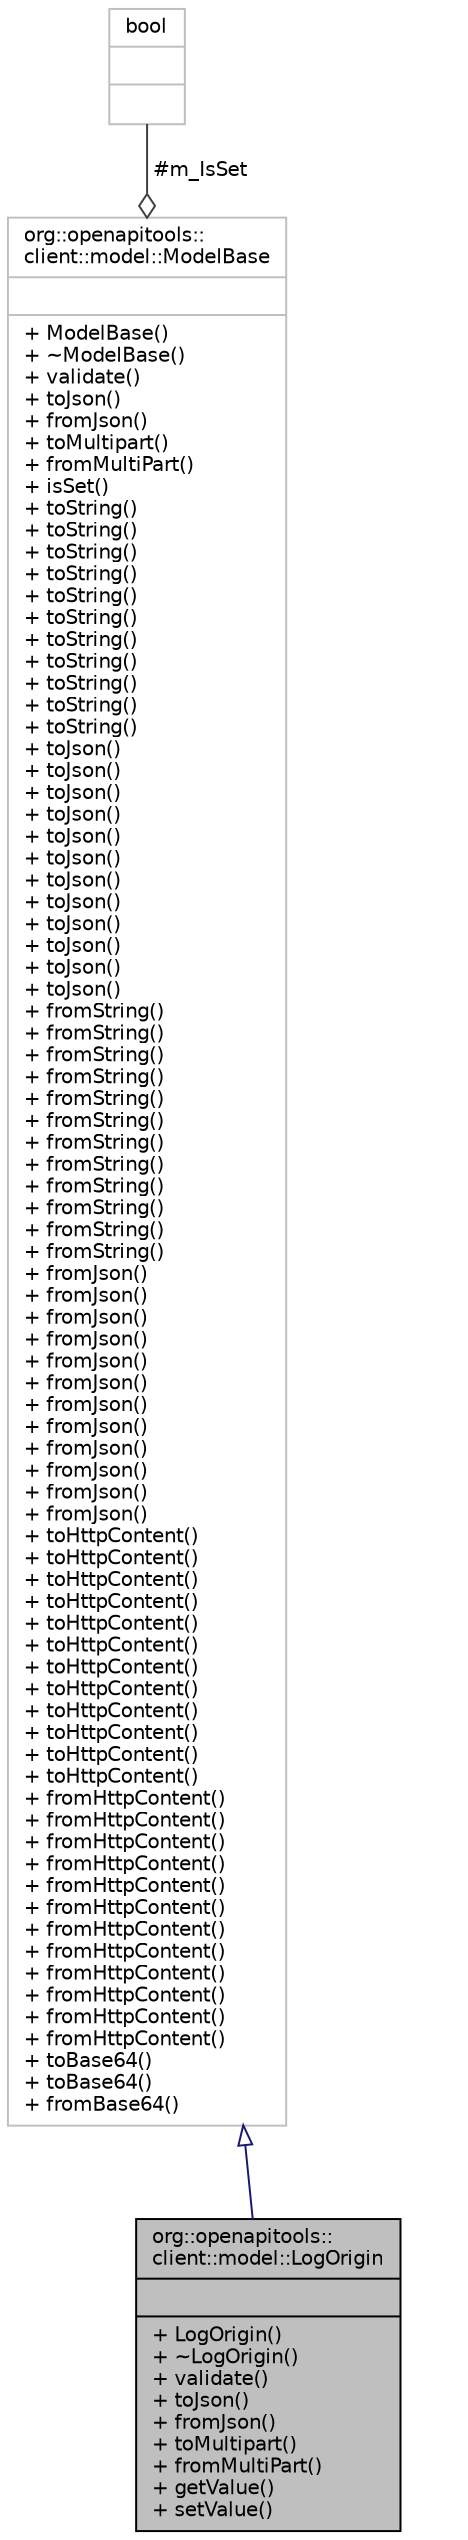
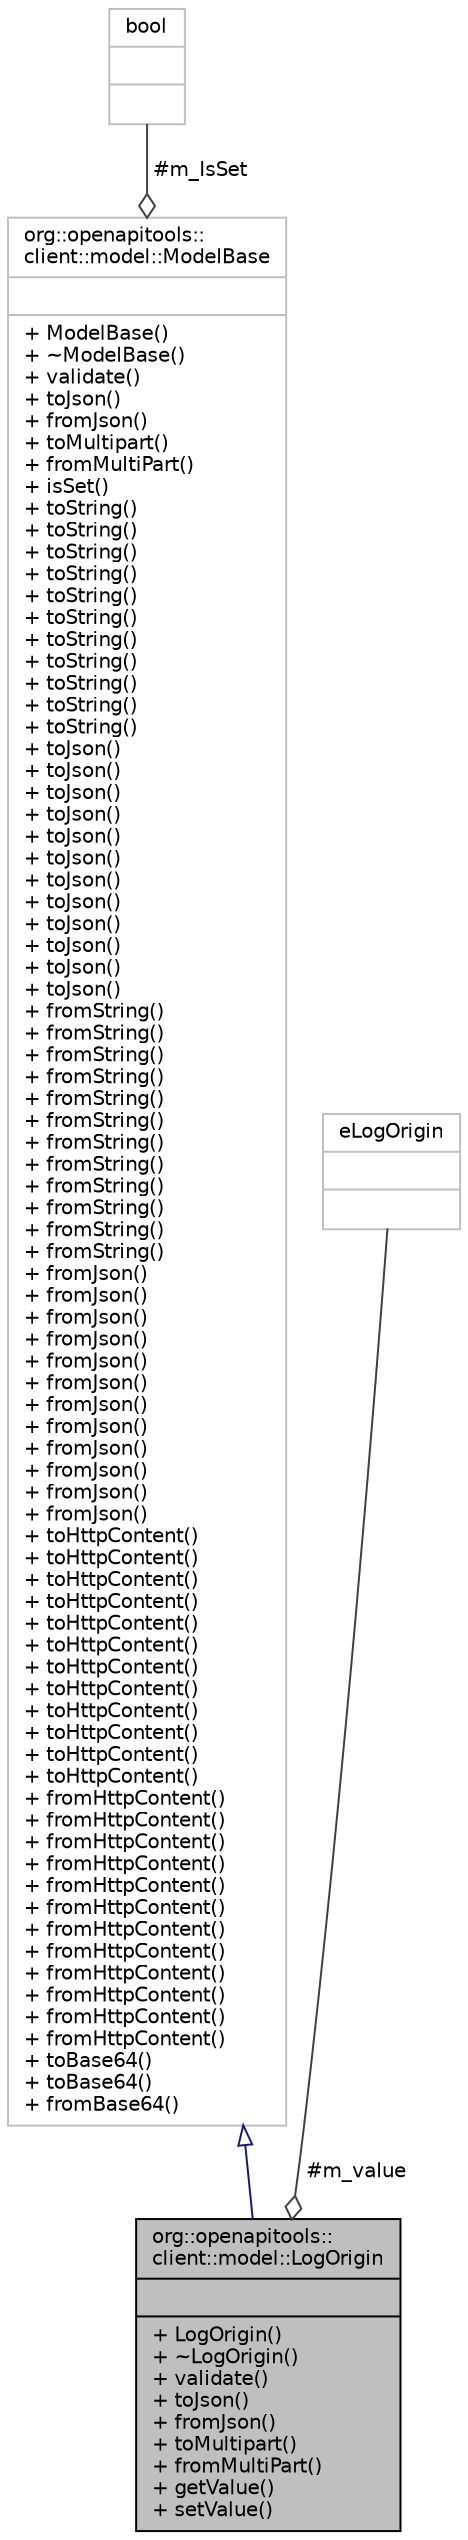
none -> (392, 1172)
